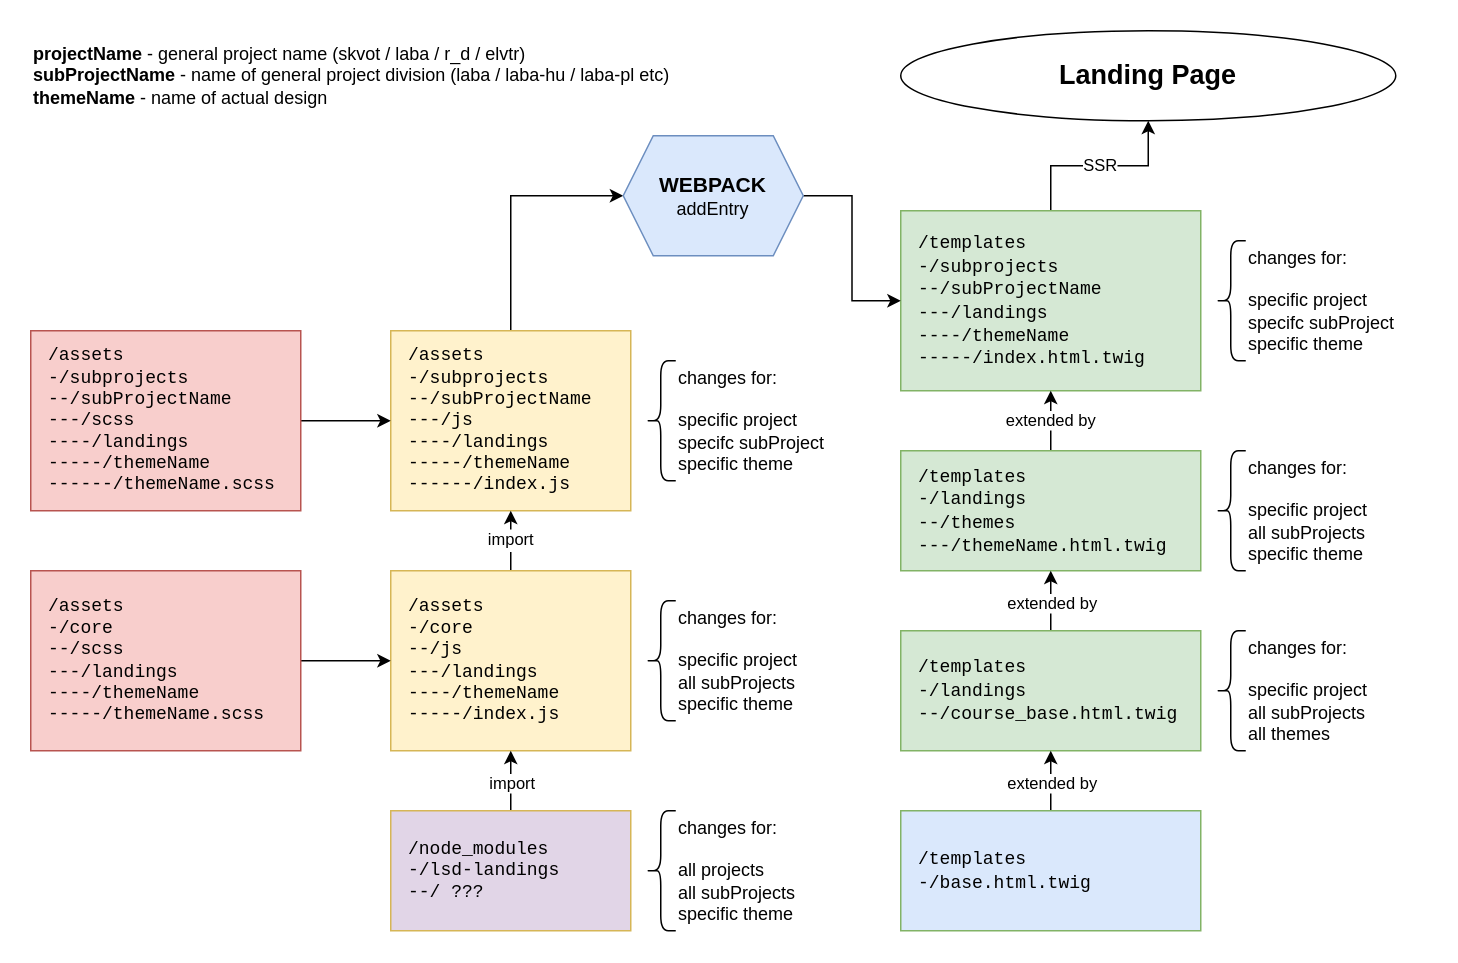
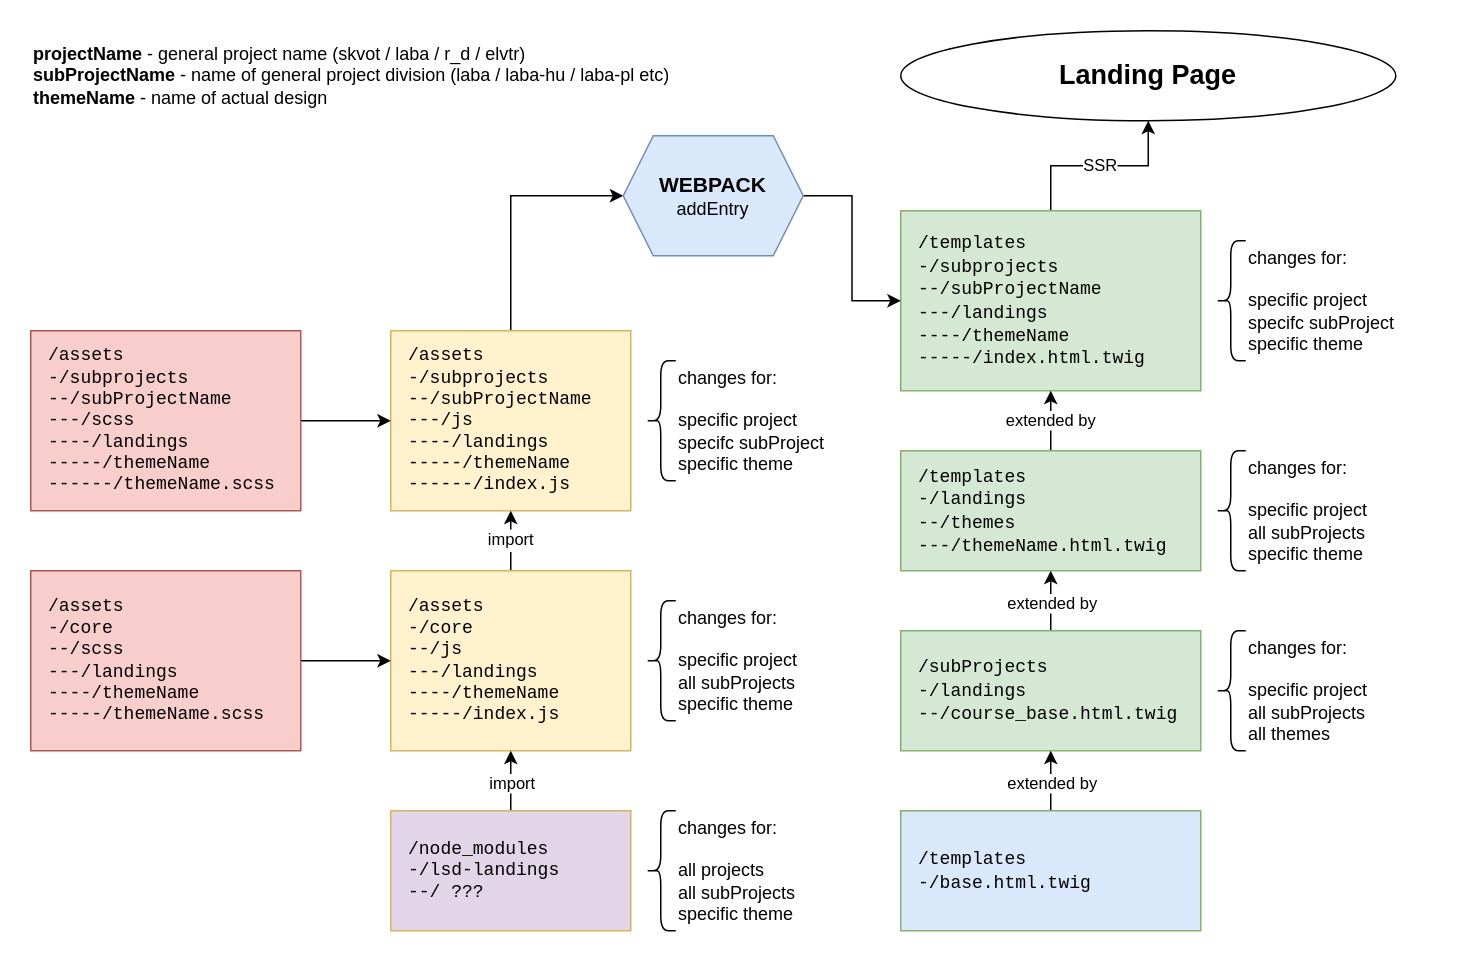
(1030, 691) -> (1030, 691)
